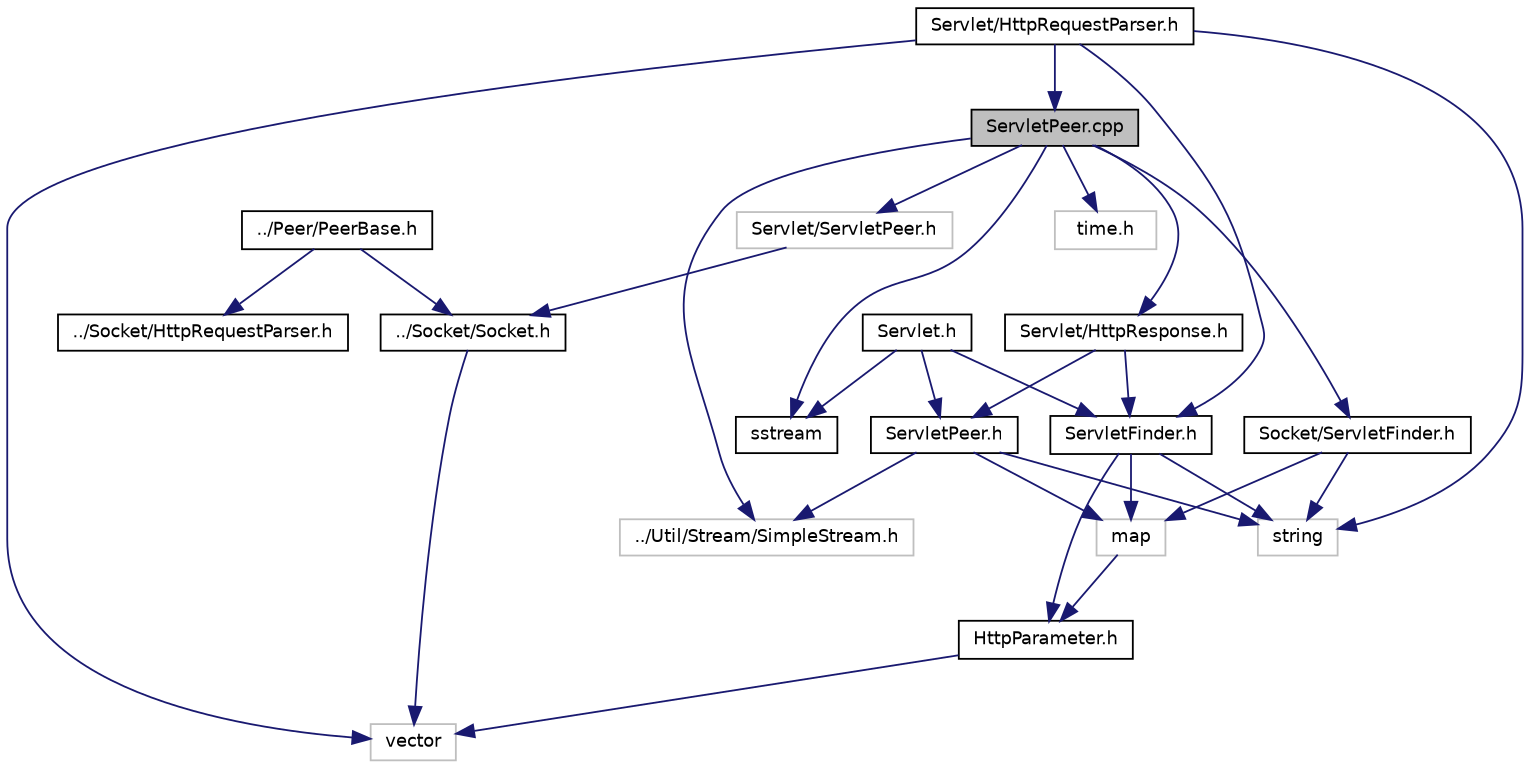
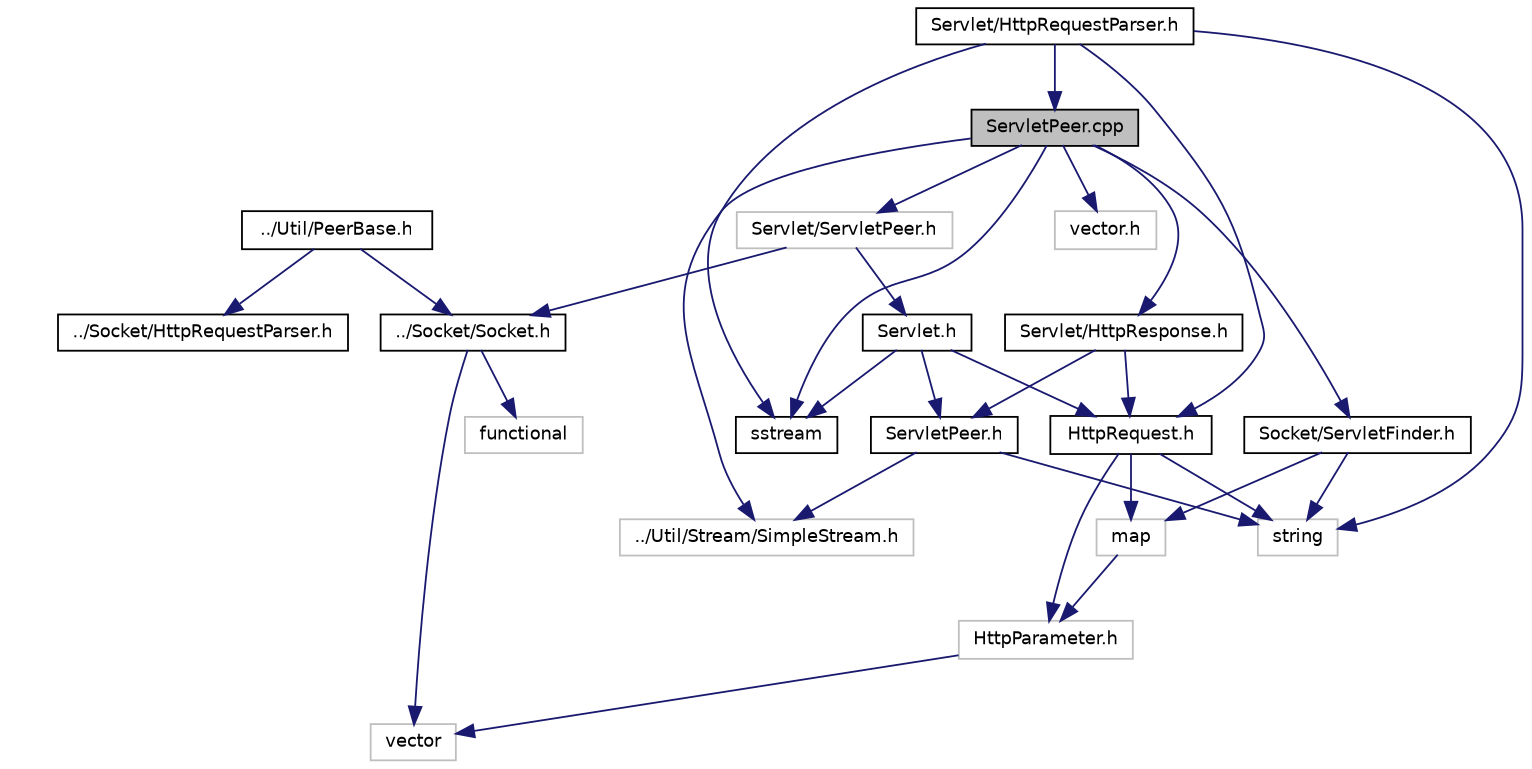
(86, 174) -> (757, 166)
(337, 230) -> (337, 230)
(1106, 230) -> (1106, 230)
none -> (875, 274)
none -> (524, 435)
(1131, 435) -> (1131, 435)
(1029, 482) -> none
(1046, 640) -> (1046, 640)
